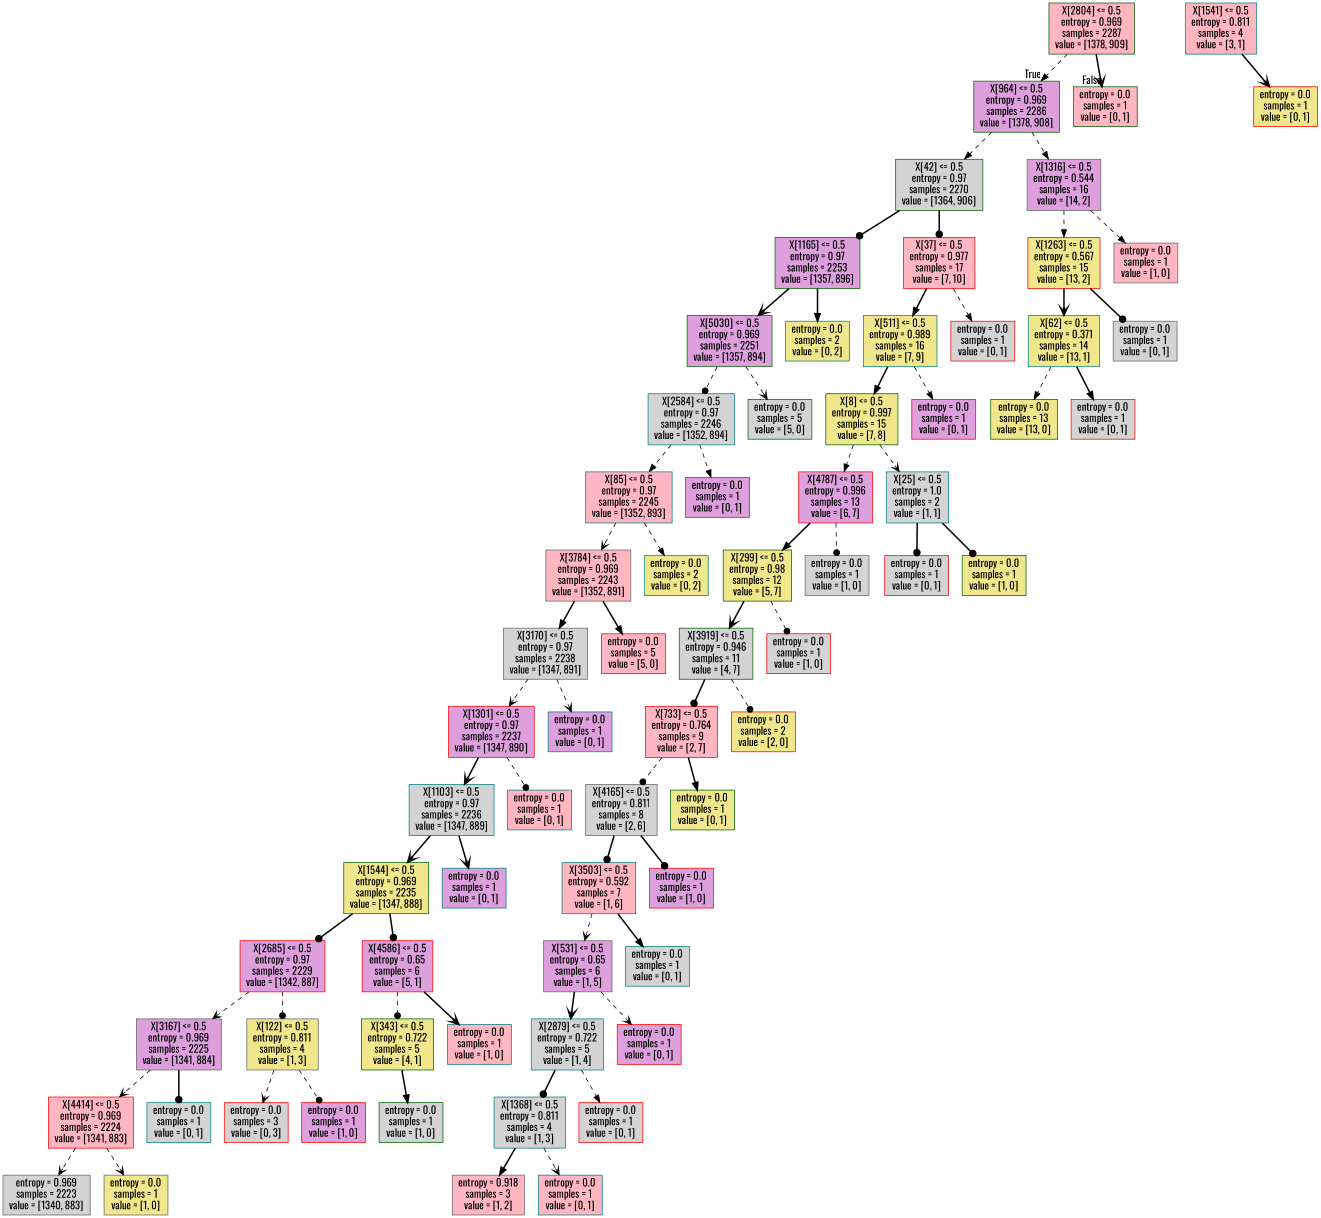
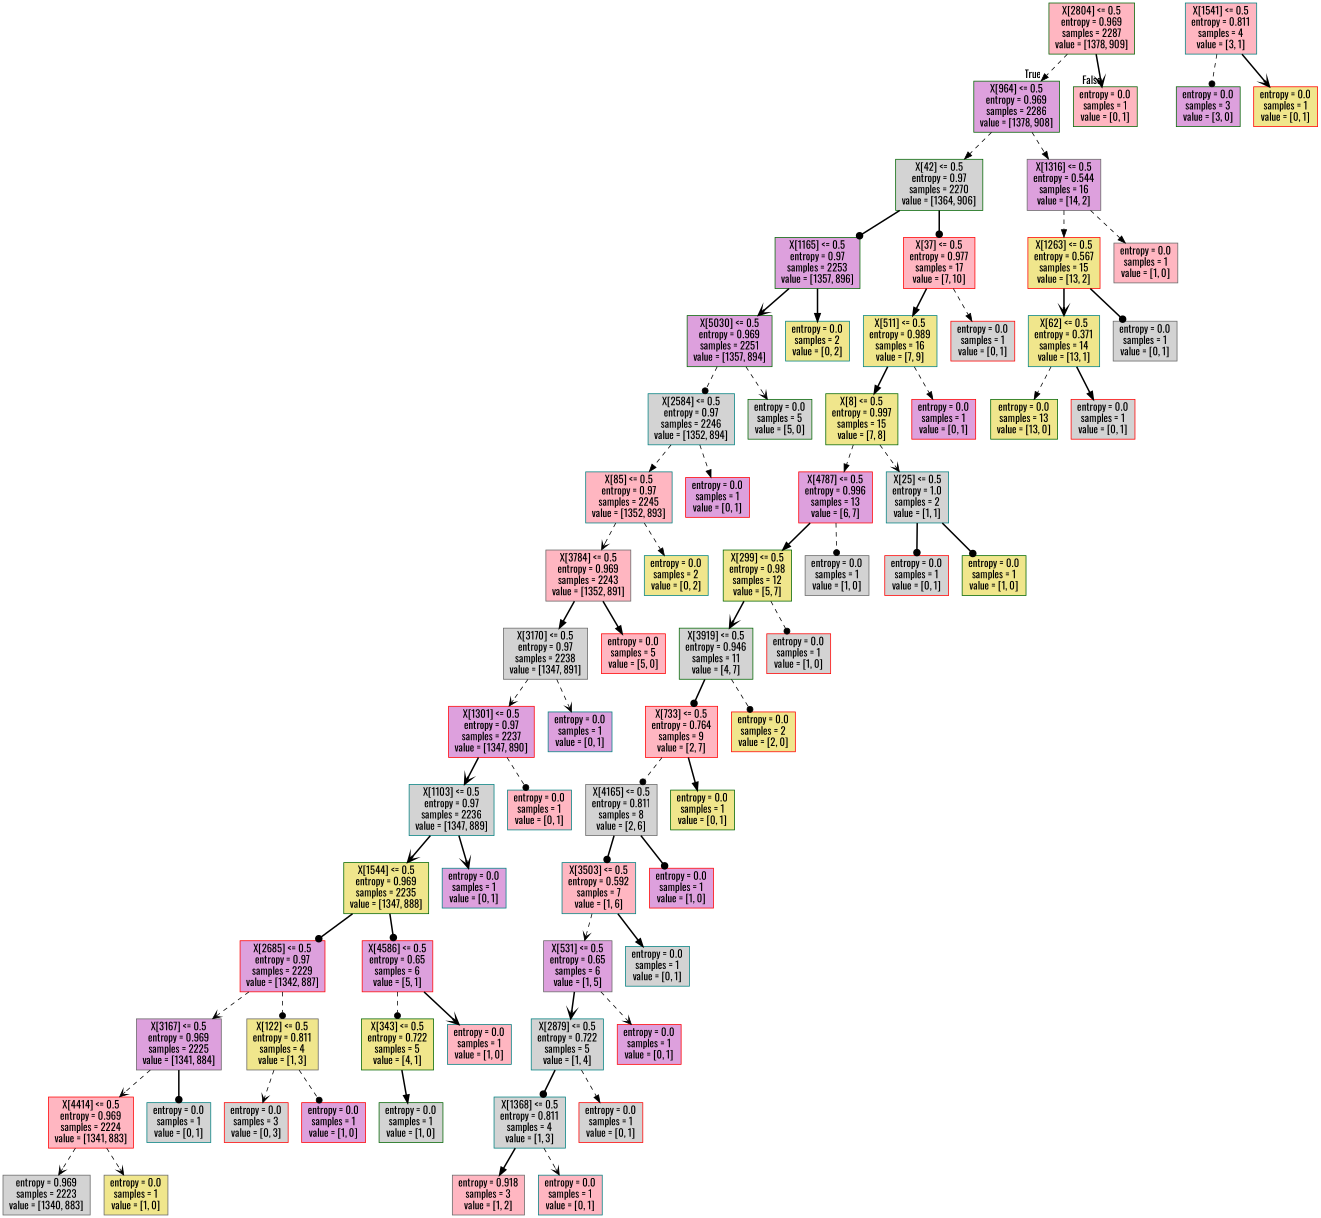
none -> (1208, 107)
